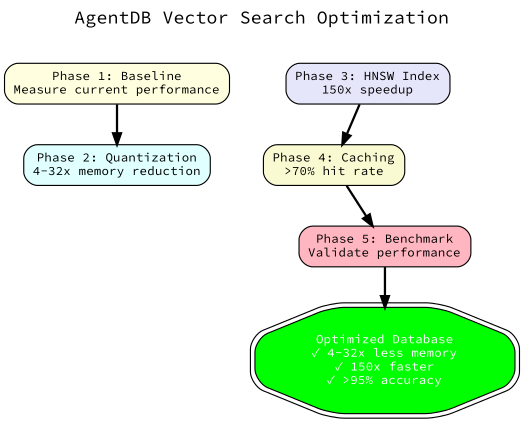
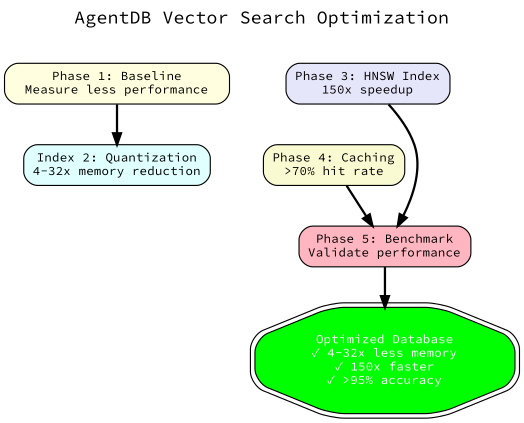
(117, 84) -> (117, 84)
(353, 119) -> (417, 157)
(117, 165) -> (117, 165)
